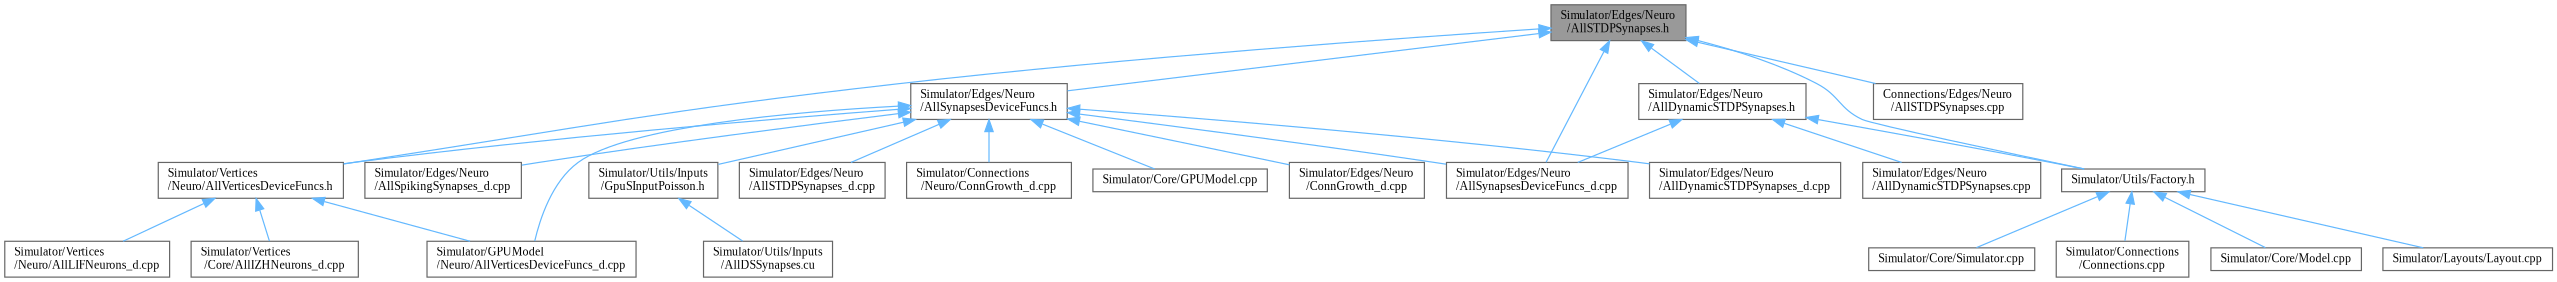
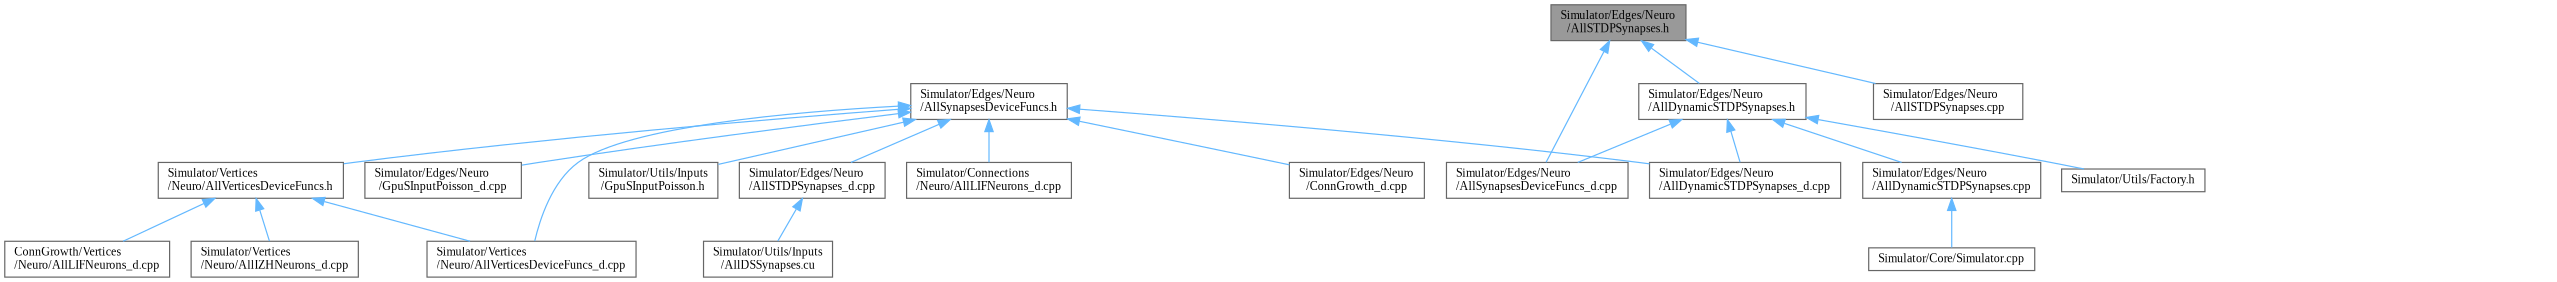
(1303, 62) -> none
(939, 79) -> none
(1948, 102) -> (1948, 102)
(1863, 120) -> none
(1263, 138) -> none
none -> (1735, 147)
(443, 180) -> (443, 180)
(989, 180) -> (989, 180)
(1180, 180) -> none
(2037, 222) -> (1952, 229)
(716, 223) -> (787, 225)
(87, 259) -> (87, 259)
(275, 259) -> (275, 259)
(532, 259) -> (532, 259)
(2123, 259) -> none
(2286, 259) -> none
(2468, 259) -> none
